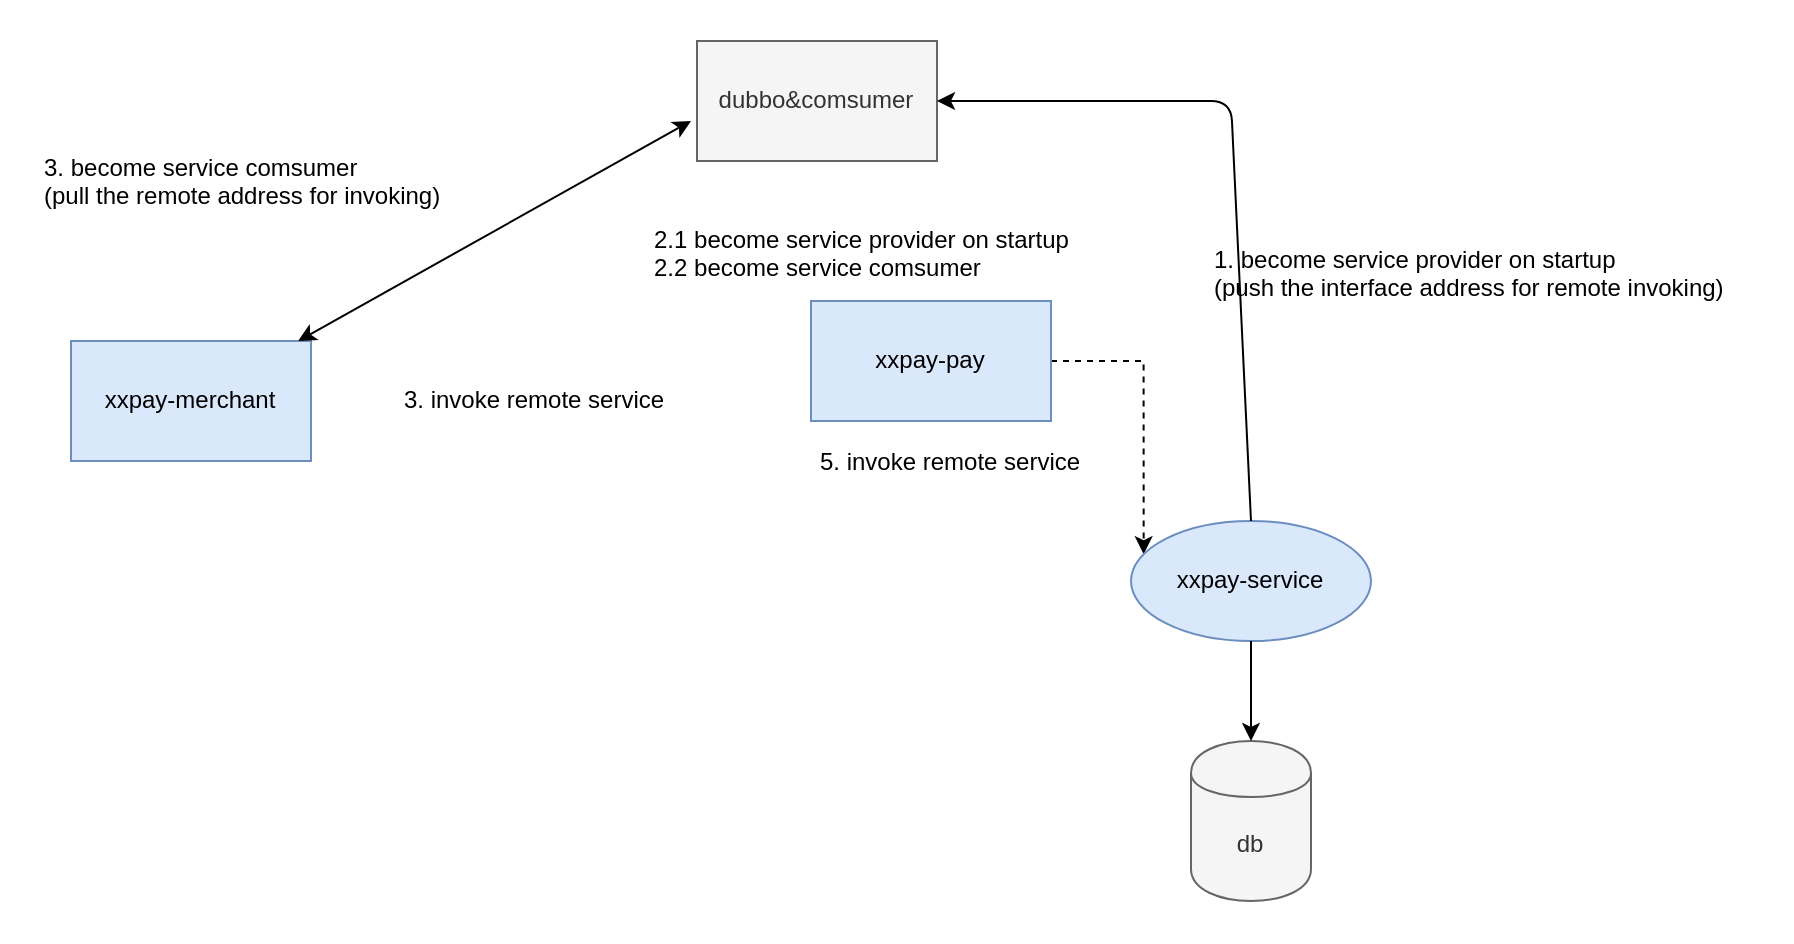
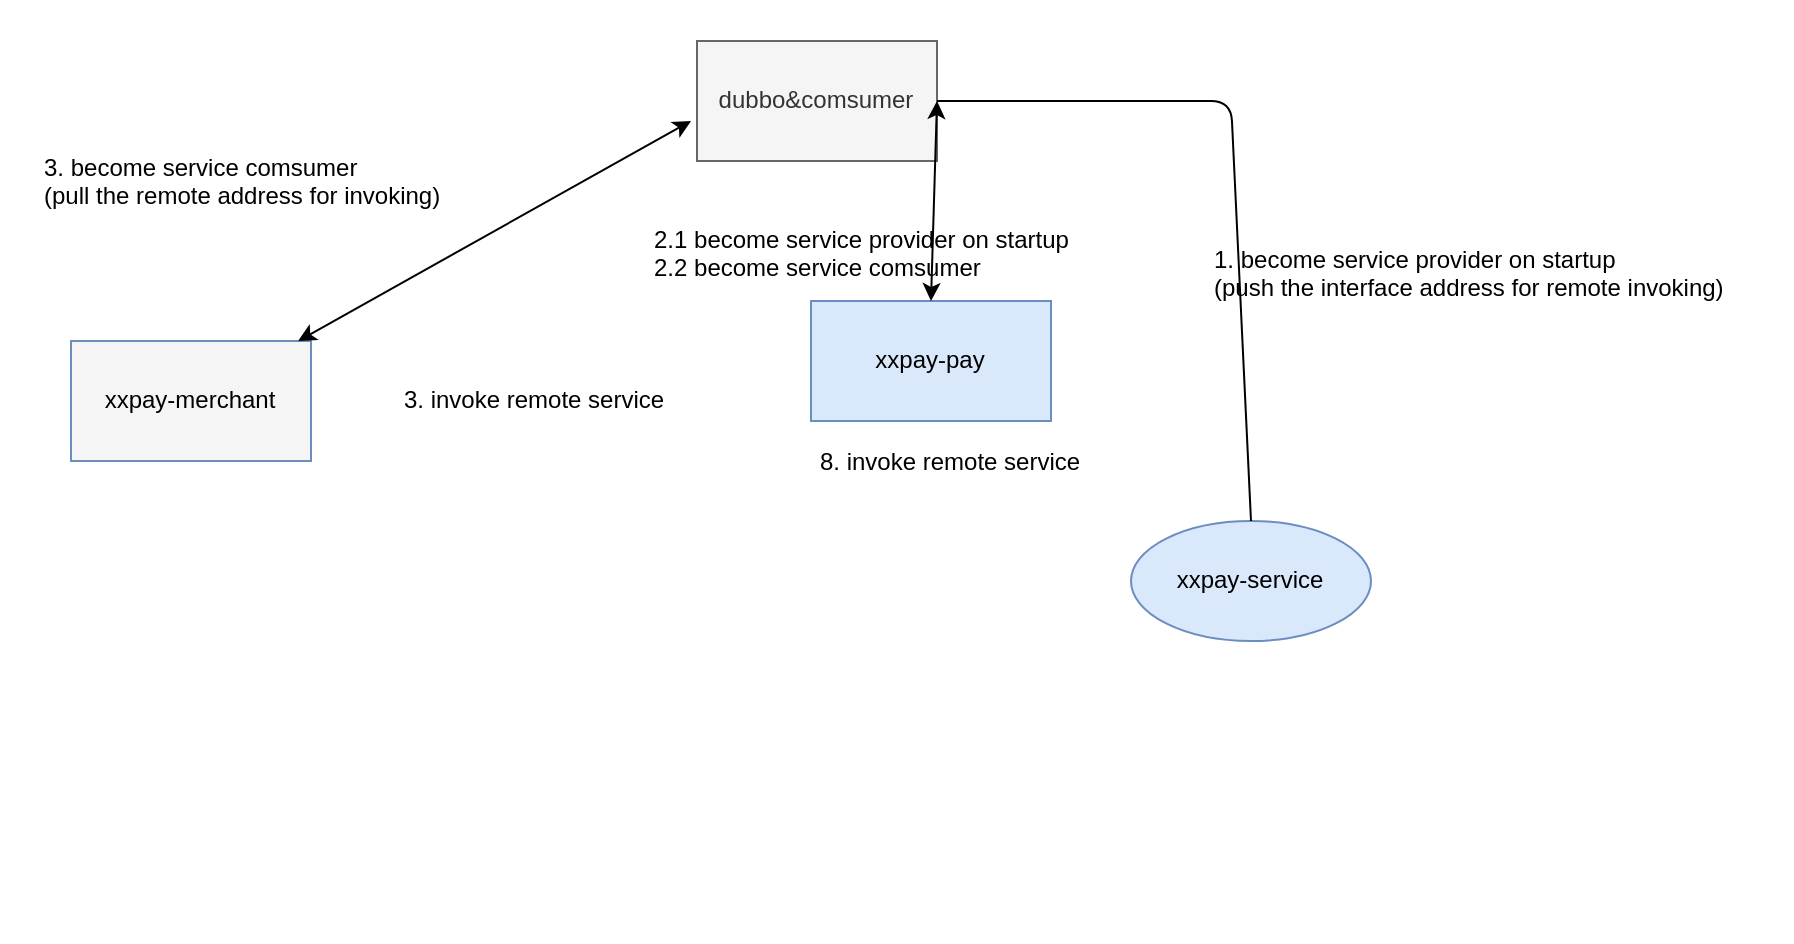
(952, 101) -> (946, 101)
none -> (934, 201)
(191, 401) -> (191, 401)
(1144, 405) -> none
(964, 463) -> (964, 463)
(1251, 684) -> none
(1251, 821) -> none
